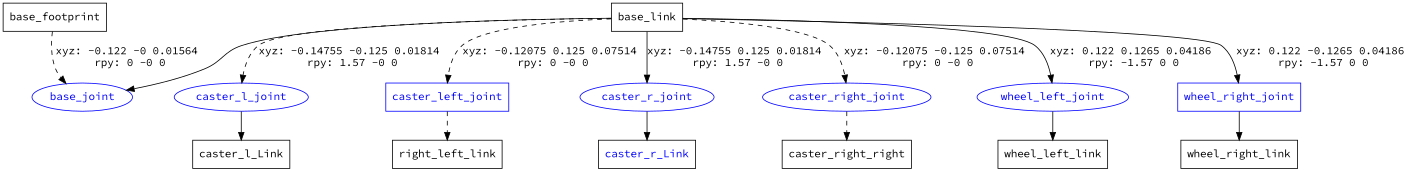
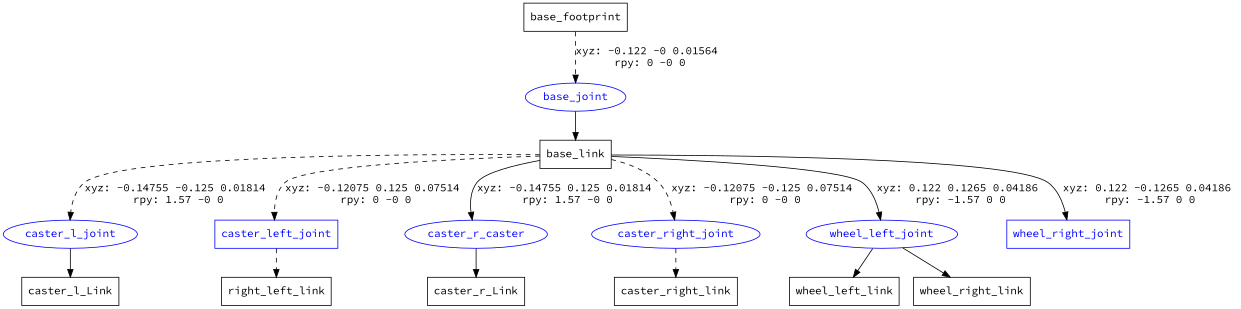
(246, 44) -> (576, 122)
(647, 97) -> (476, 234)
(1239, 122) -> (923, 260)
(647, 154) -> (476, 291)
(847, 154) -> (676, 291)
